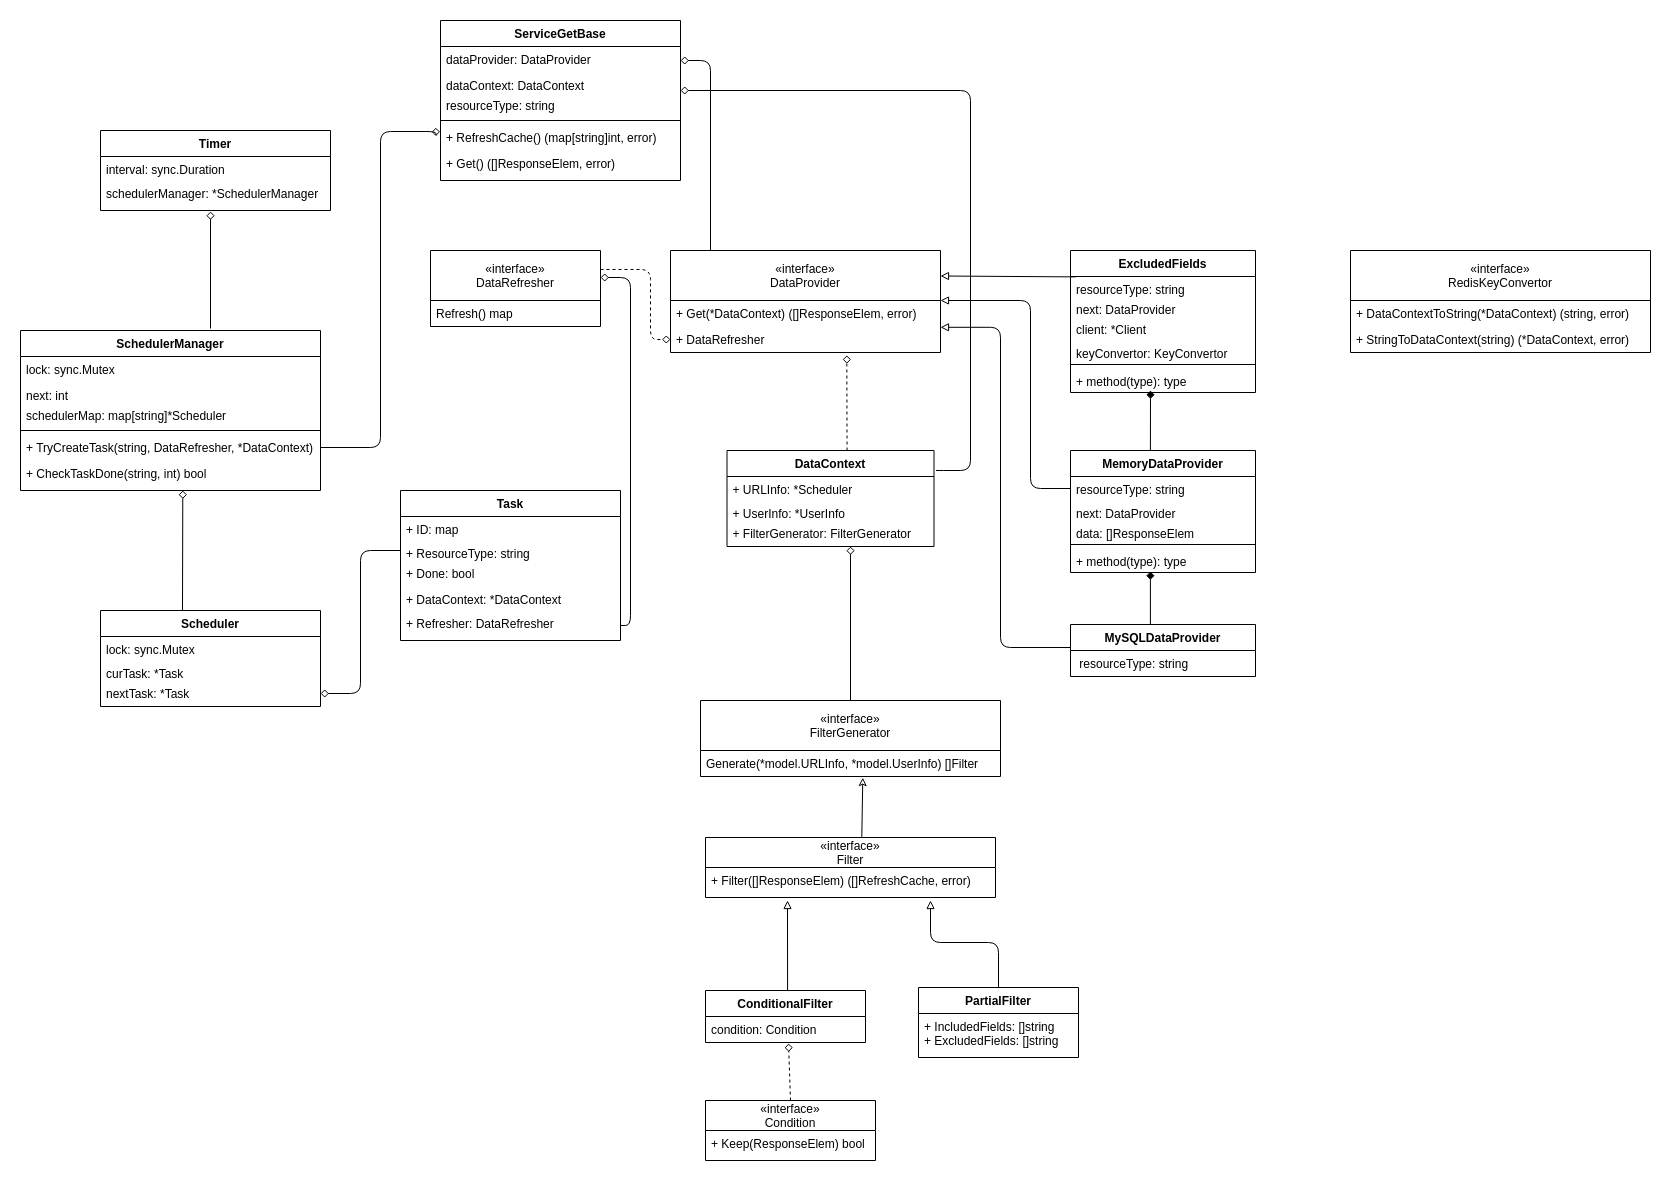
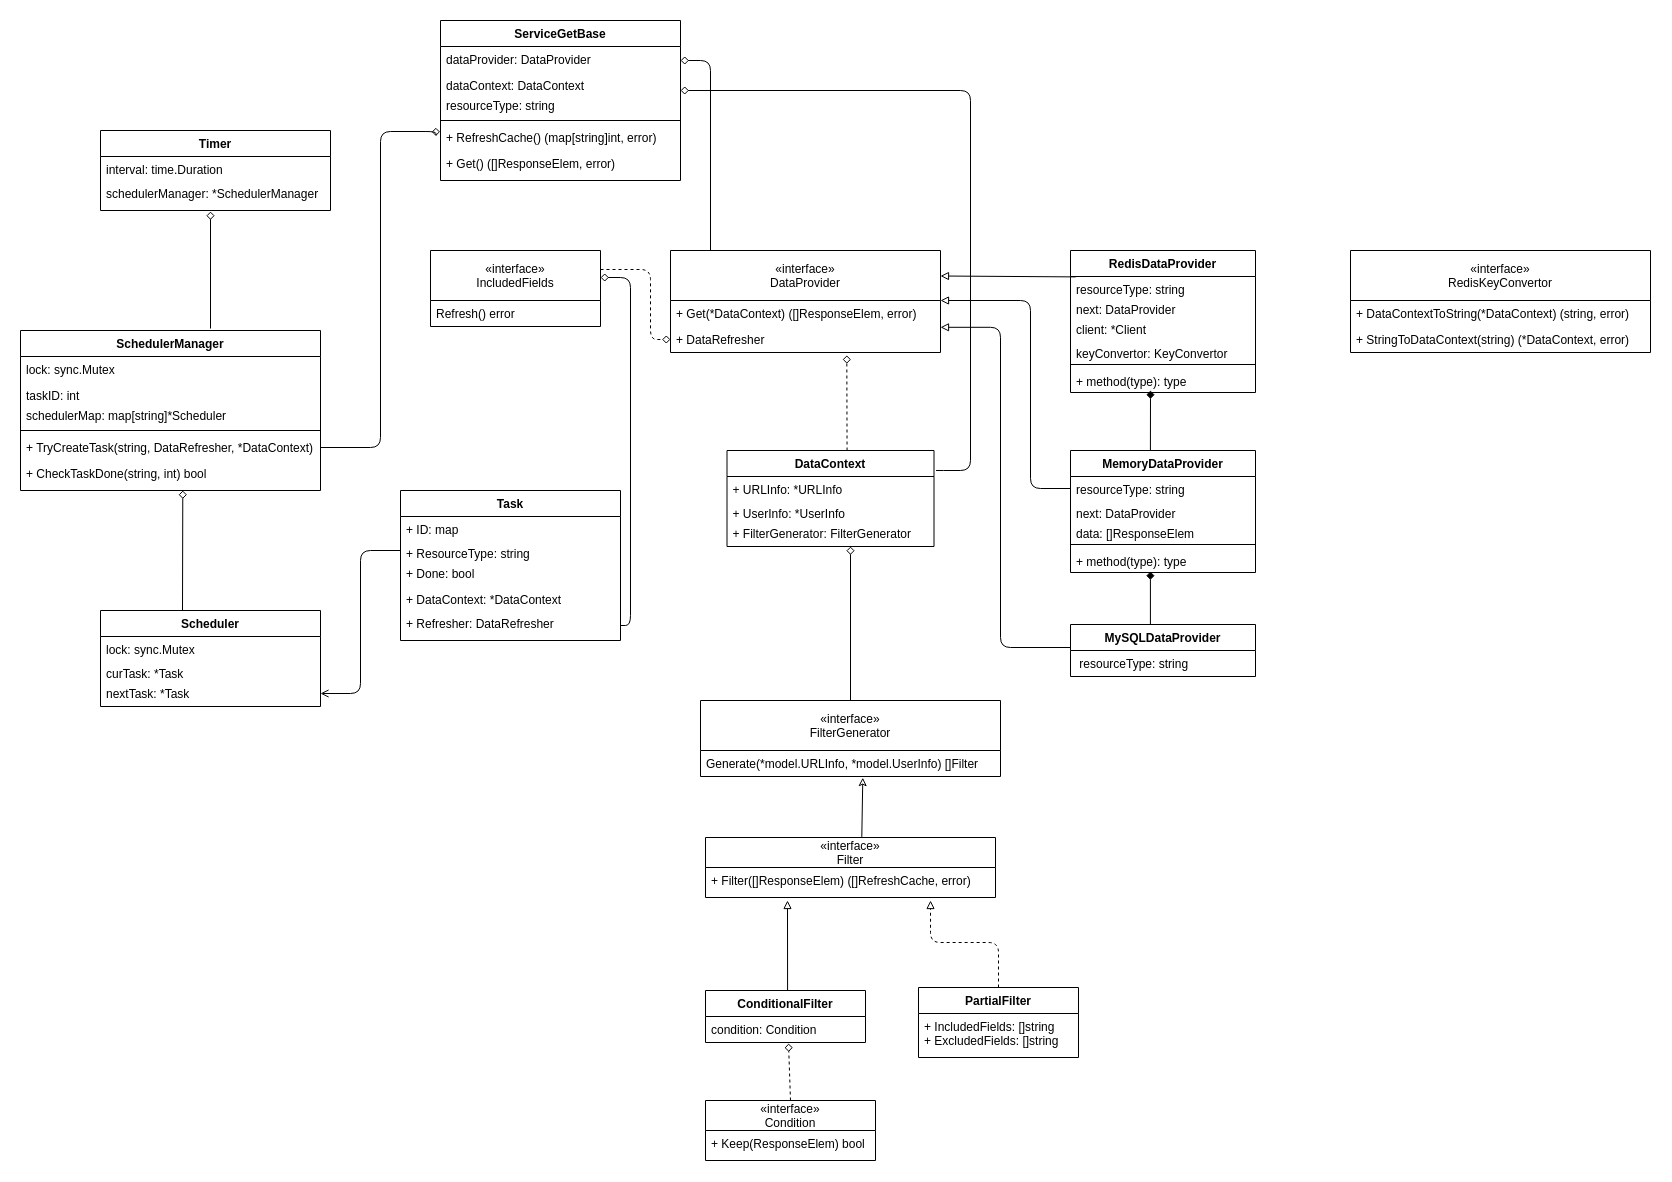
(174, 170) -> (172, 170)
(1163, 264) -> (1163, 264)
(515, 269) -> (515, 269)
(480, 314) -> (486, 314)
(53, 396) -> (60, 396)
(798, 490) -> (793, 490)
(329, 694) -> (326, 694)
(971, 943) -> (971, 943)
